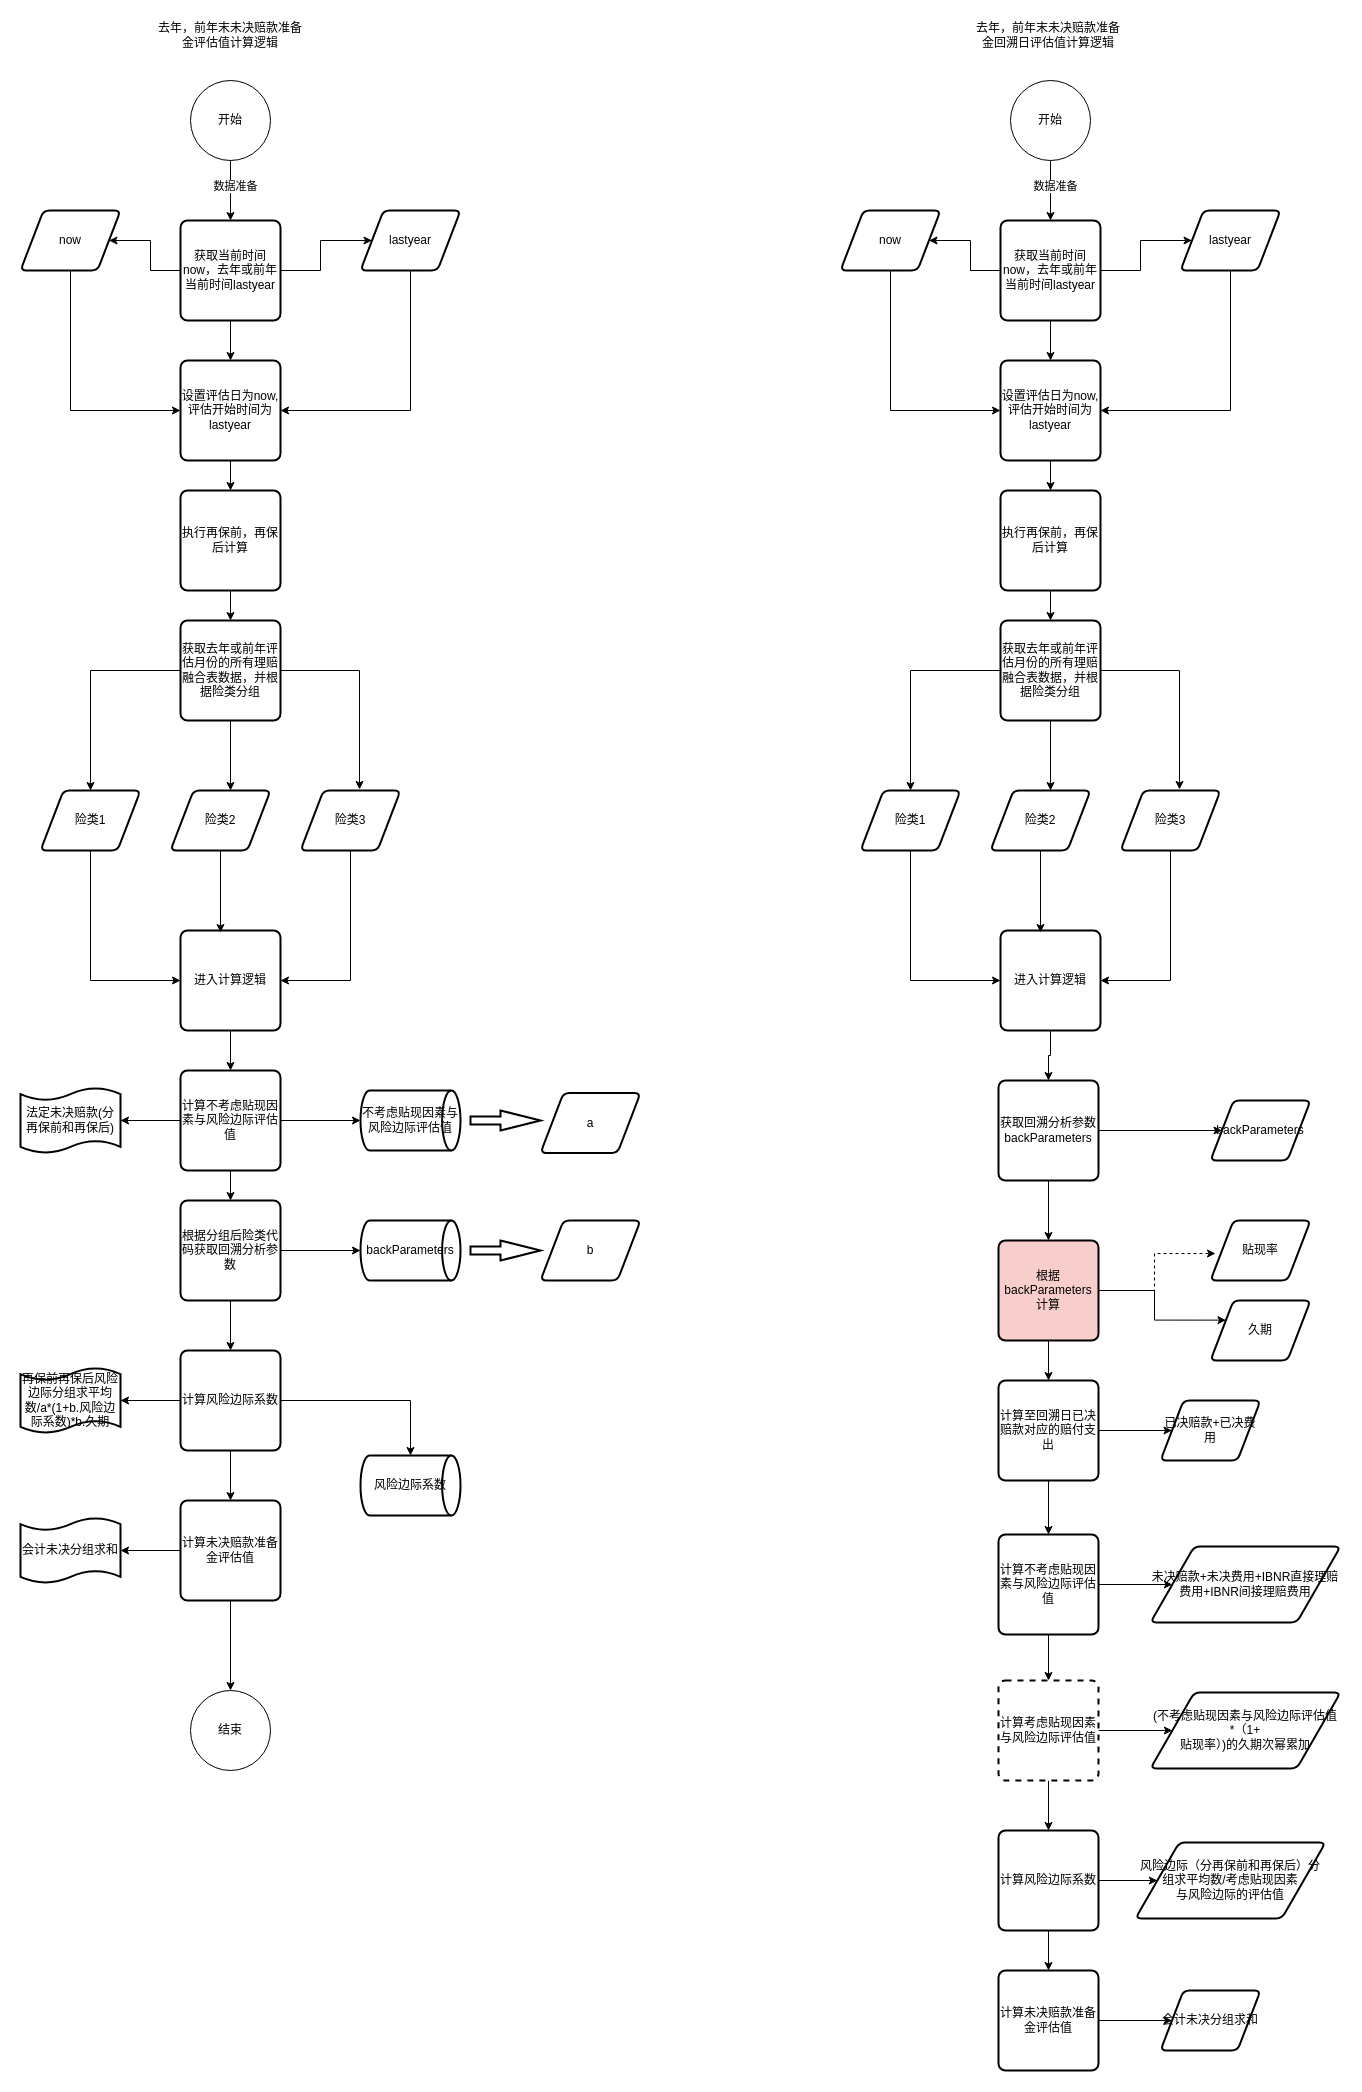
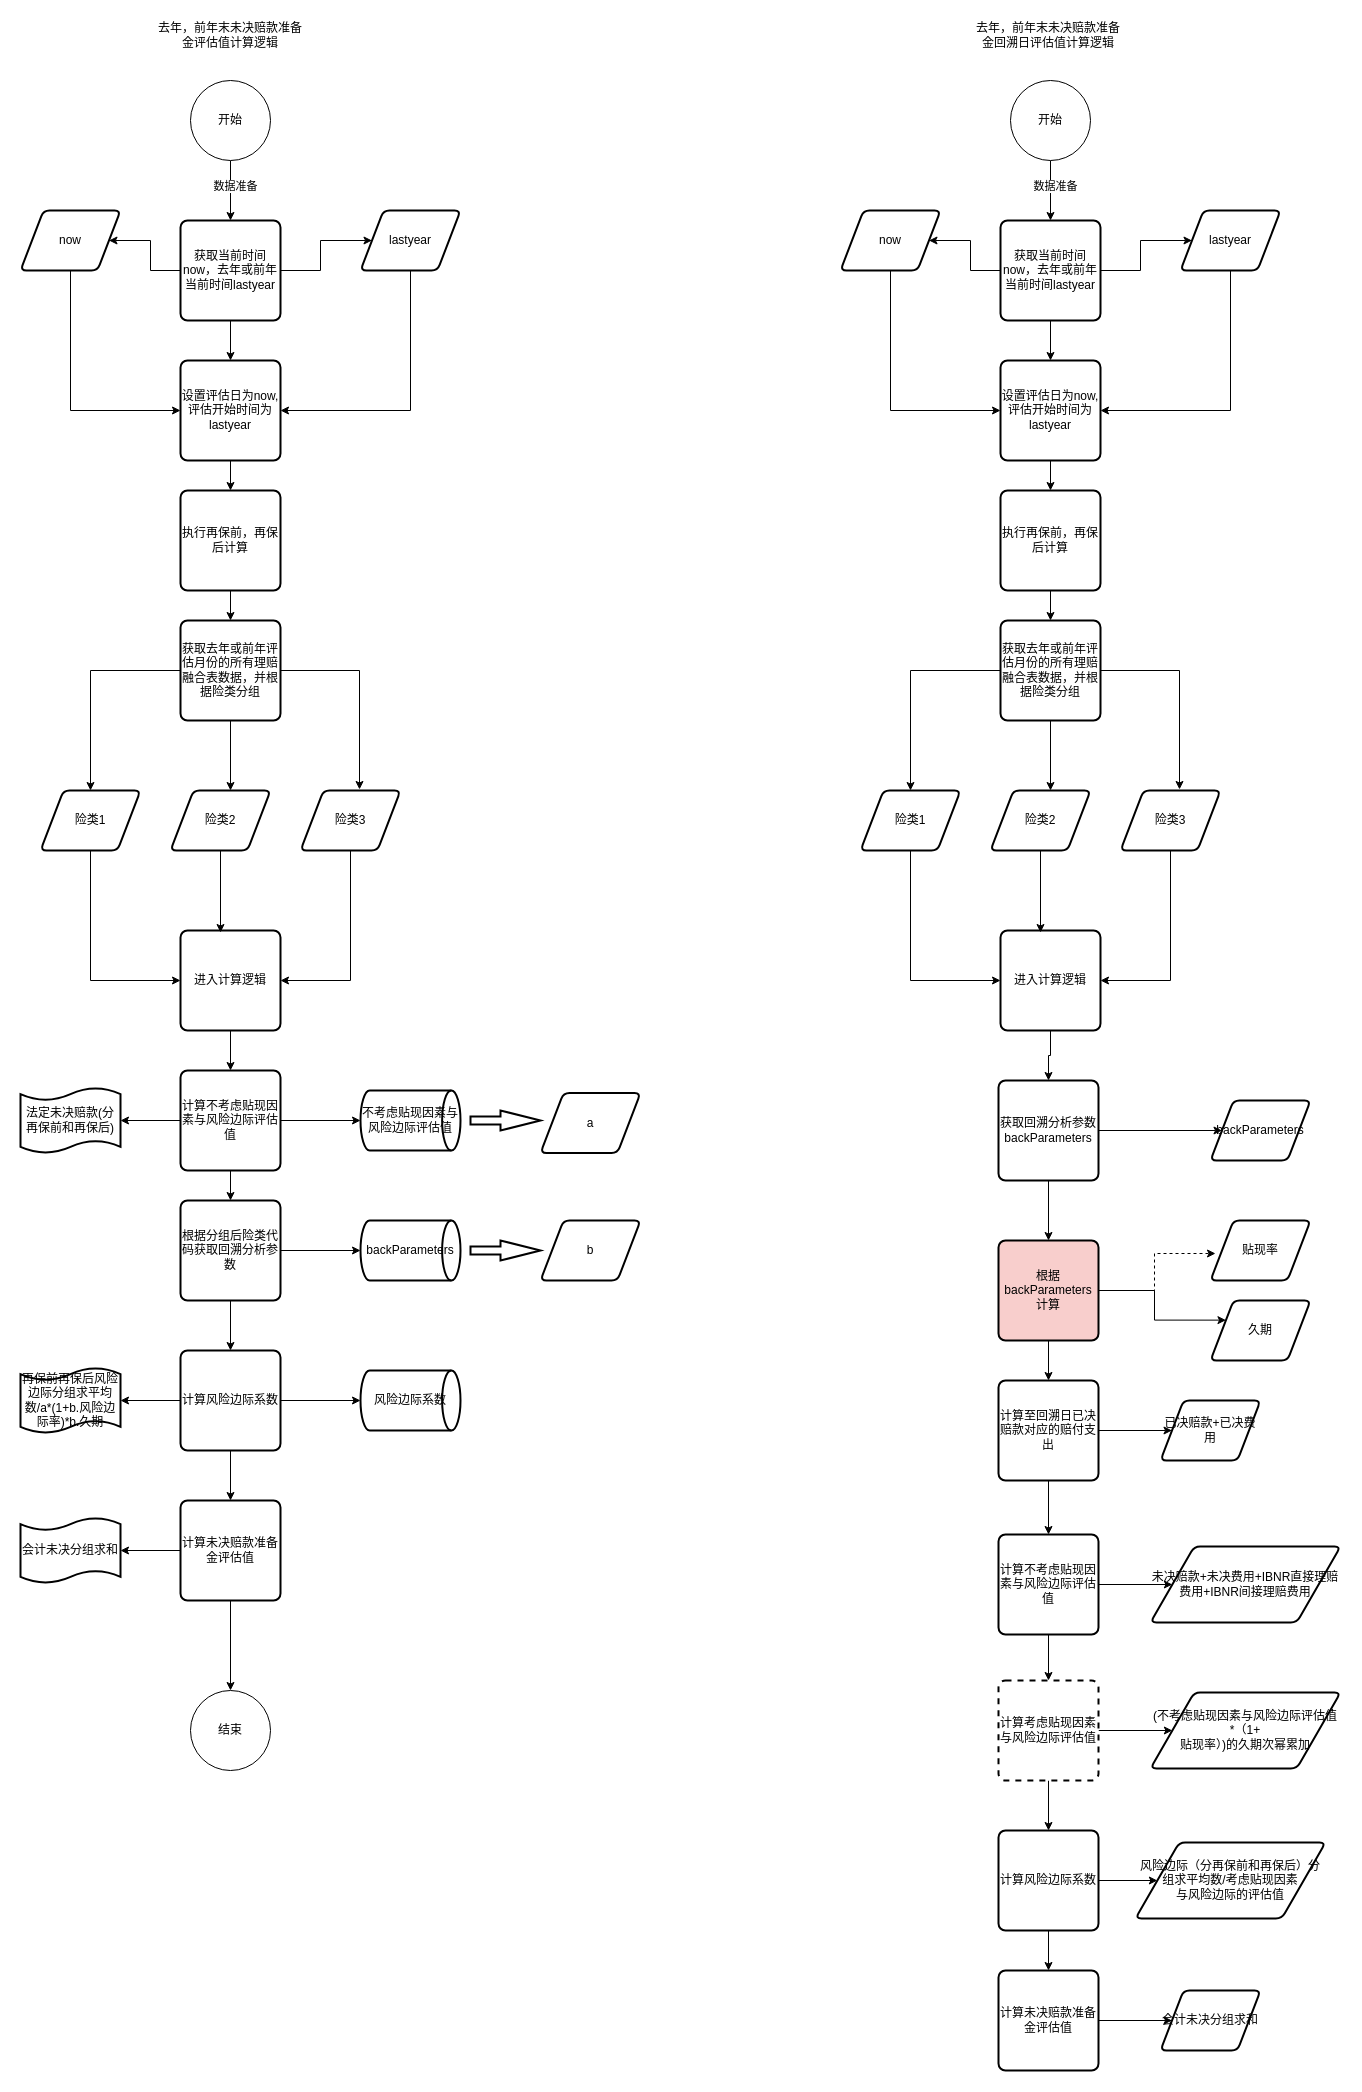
(71, 1401) -> (71, 1401)
(411, 1486) -> (411, 1401)
